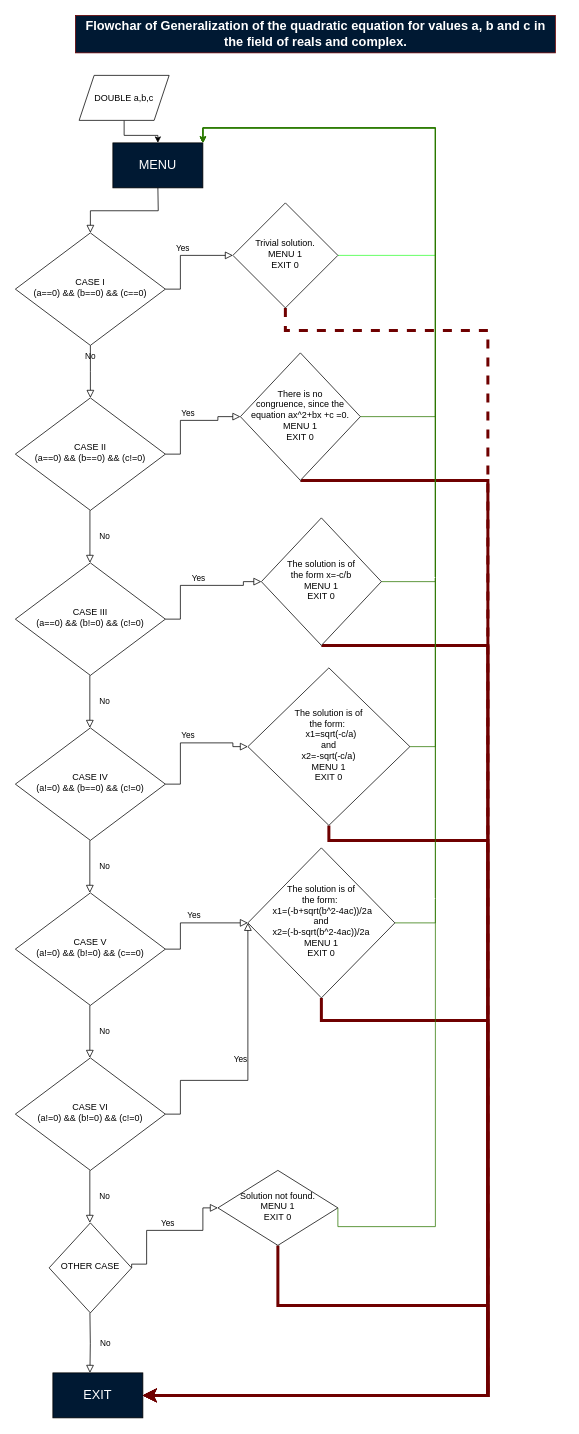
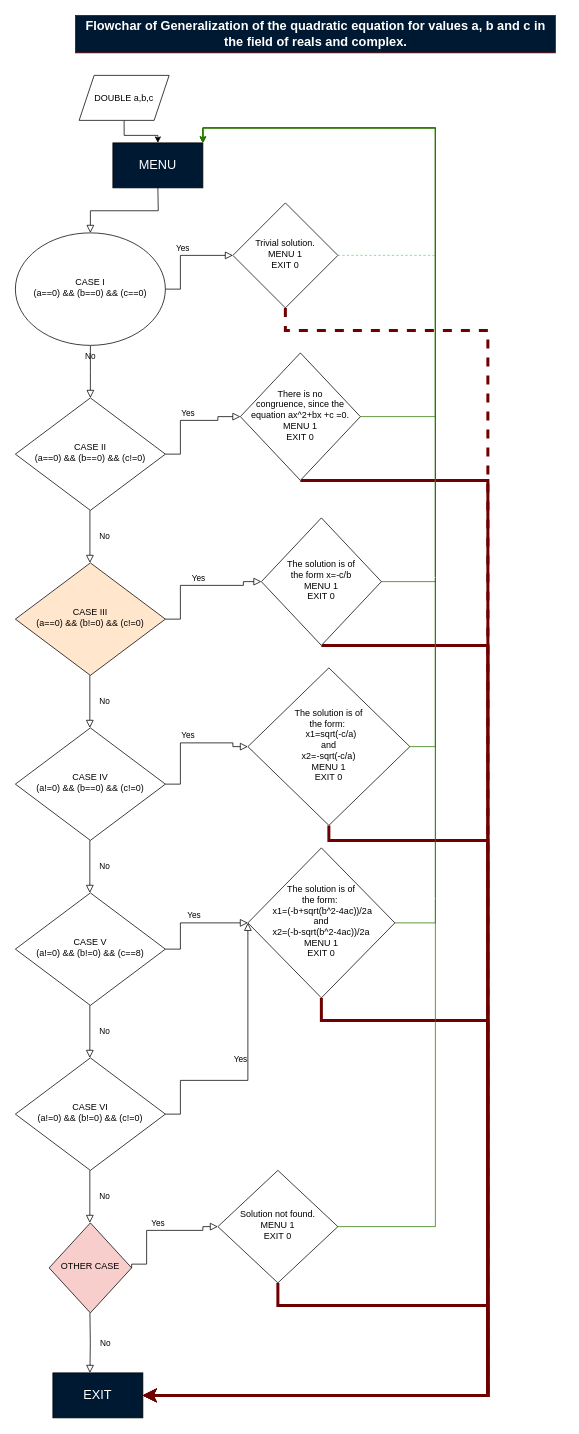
(385, 255) -> (385, 255)
(90, 289) -> (90, 289)
(90, 619) -> (90, 619)
(90, 948) -> (90, 948)
(278, 1208) -> (278, 1227)
(90, 1268) -> (90, 1268)
